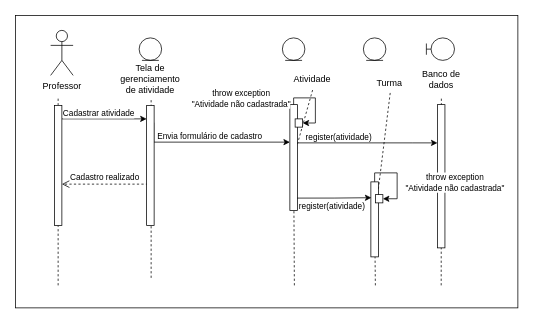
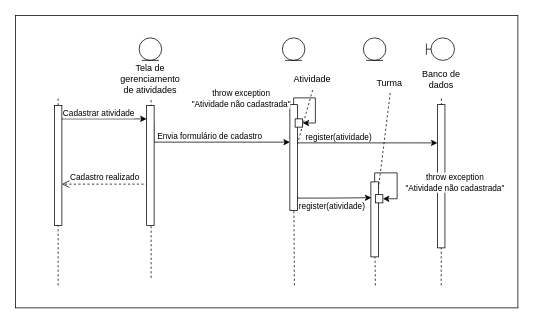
(62, 53) -> none
(150, 79) -> (150, 79)
